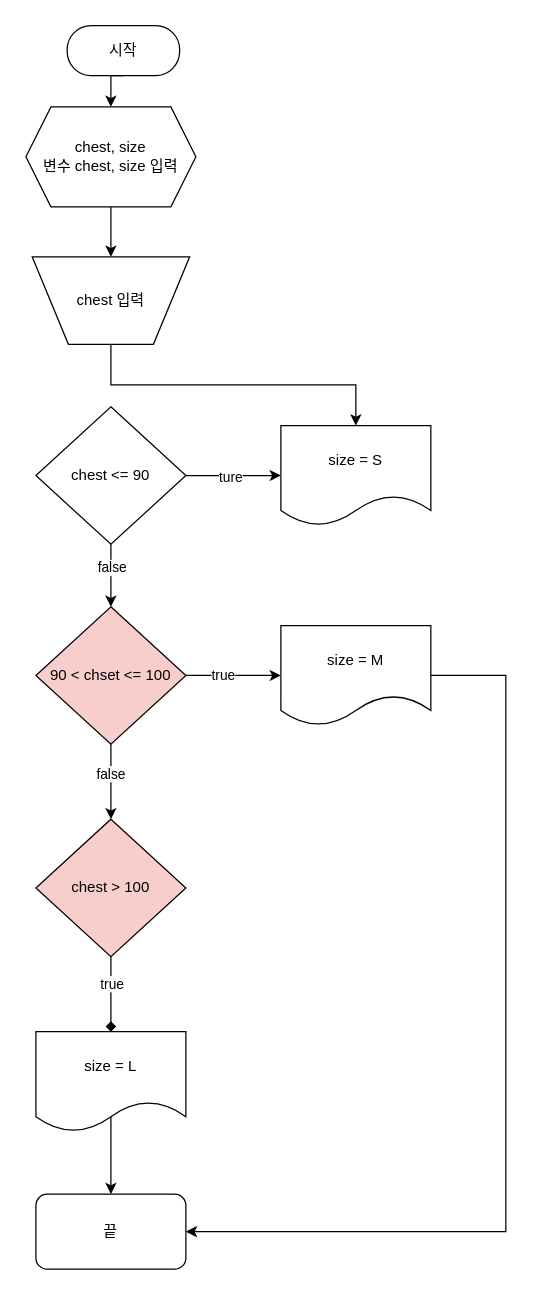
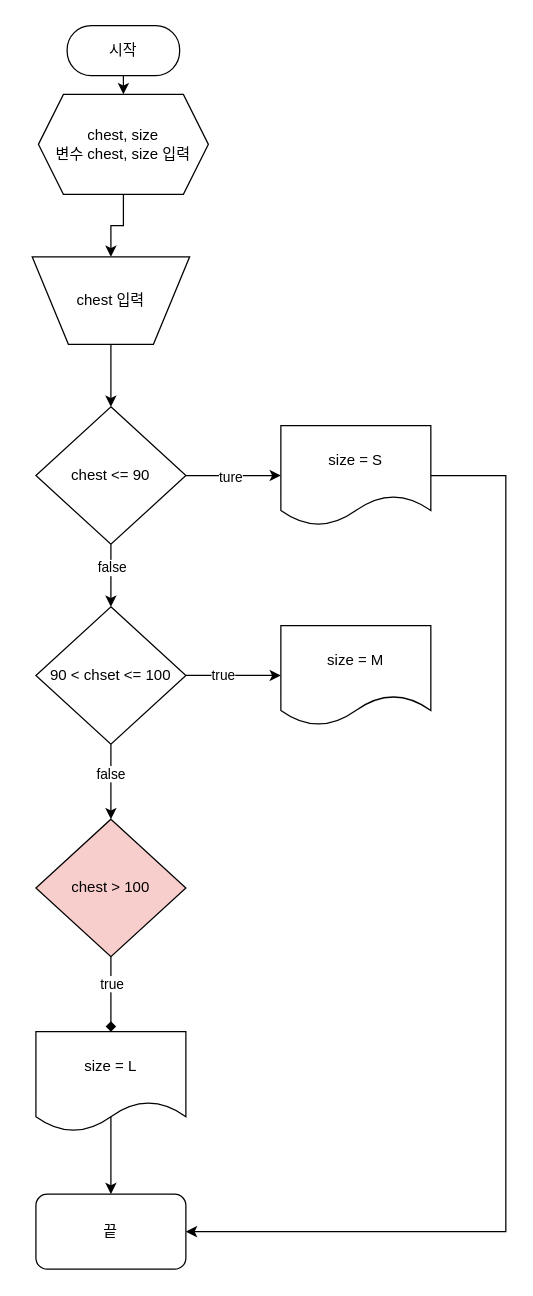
(111, 157) -> (123, 144)
(248, 385) -> (111, 390)
none -> (506, 537)
(111, 676) -> (111, 676)
(467, 676) -> none
